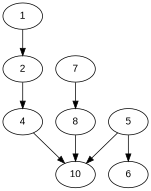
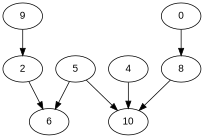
(23, 16) -> (23, 16)
(76, 69) -> (181, 16)
(23, 92) -> (34, 92)
